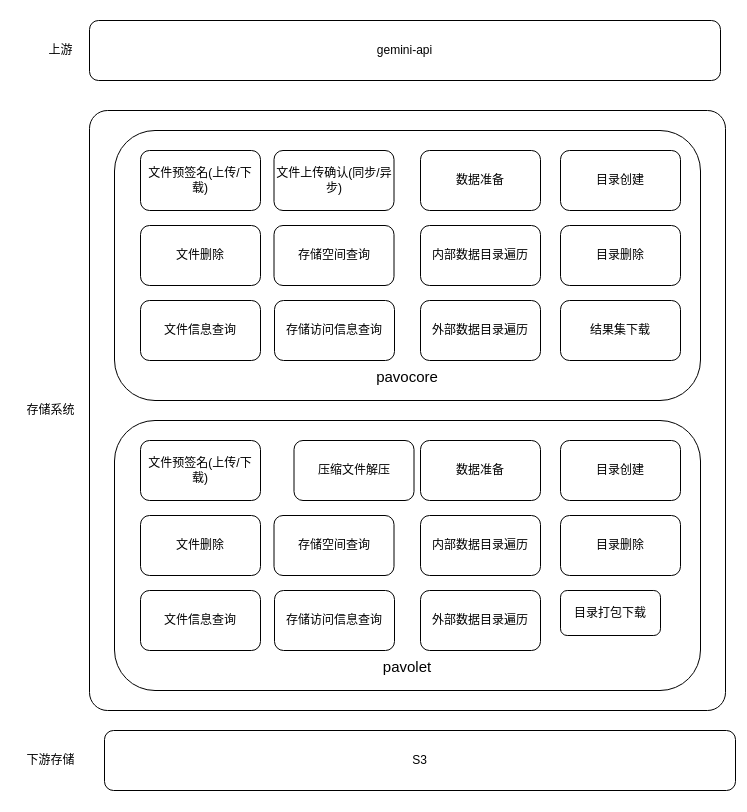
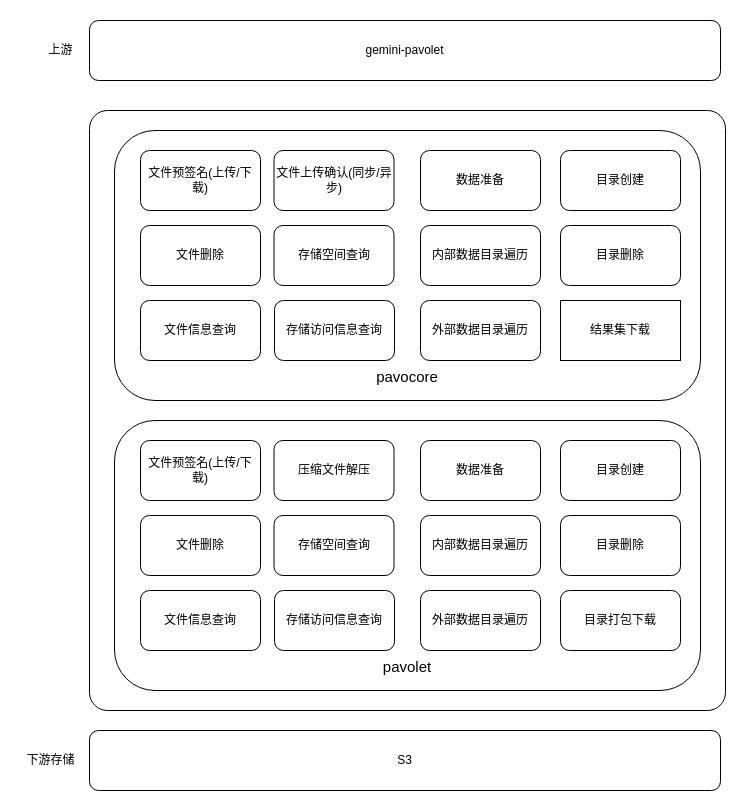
(405, 51) -> (405, 51)
(621, 331) -> (621, 331)
(51, 411) -> none
(354, 471) -> (334, 471)
(611, 613) -> (621, 621)
(420, 761) -> (405, 761)
